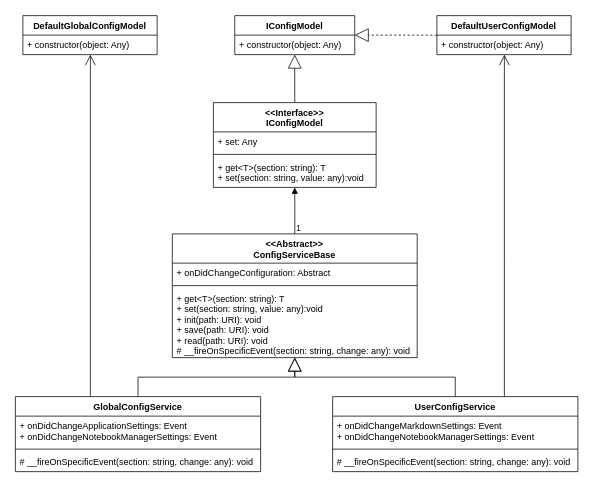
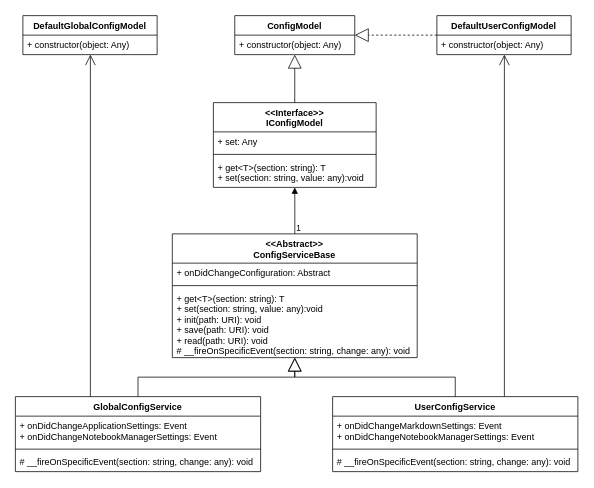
(294, 26) -> (294, 26)
